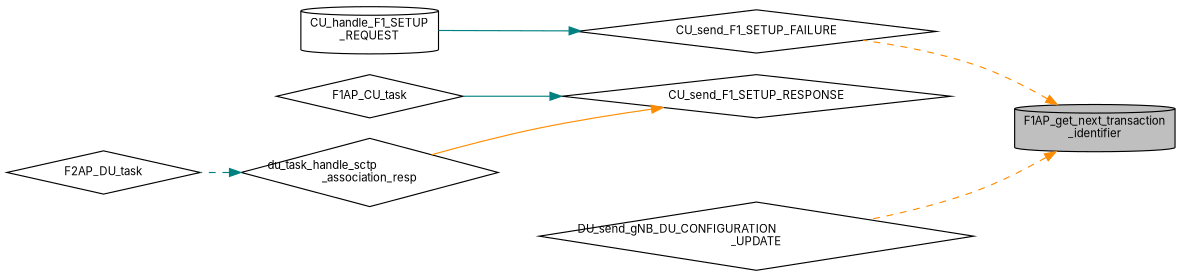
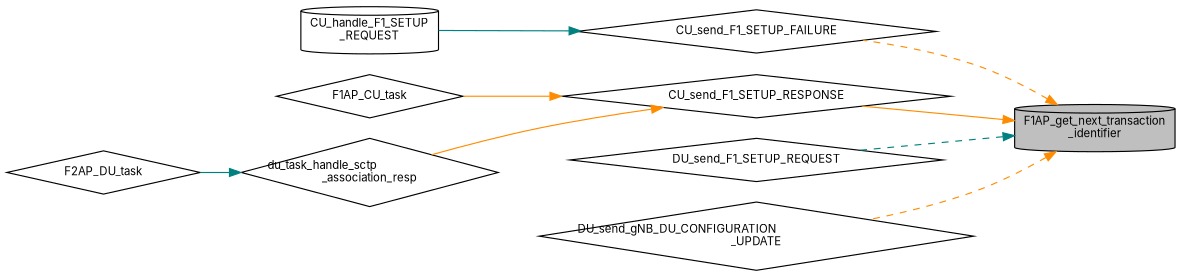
(507, 96) -> (507, 96)
none -> (933, 113)
none -> (756, 160)
(215, 172) -> (215, 172)
